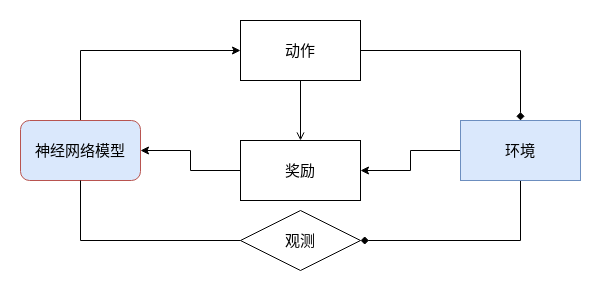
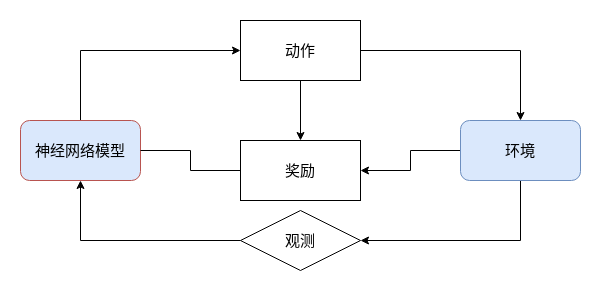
(521, 112) -> (521, 112)
(301, 134) -> (301, 132)
(148, 151) -> (146, 151)
(521, 151) -> (521, 151)
(81, 186) -> (81, 188)
(369, 241) -> (368, 241)
